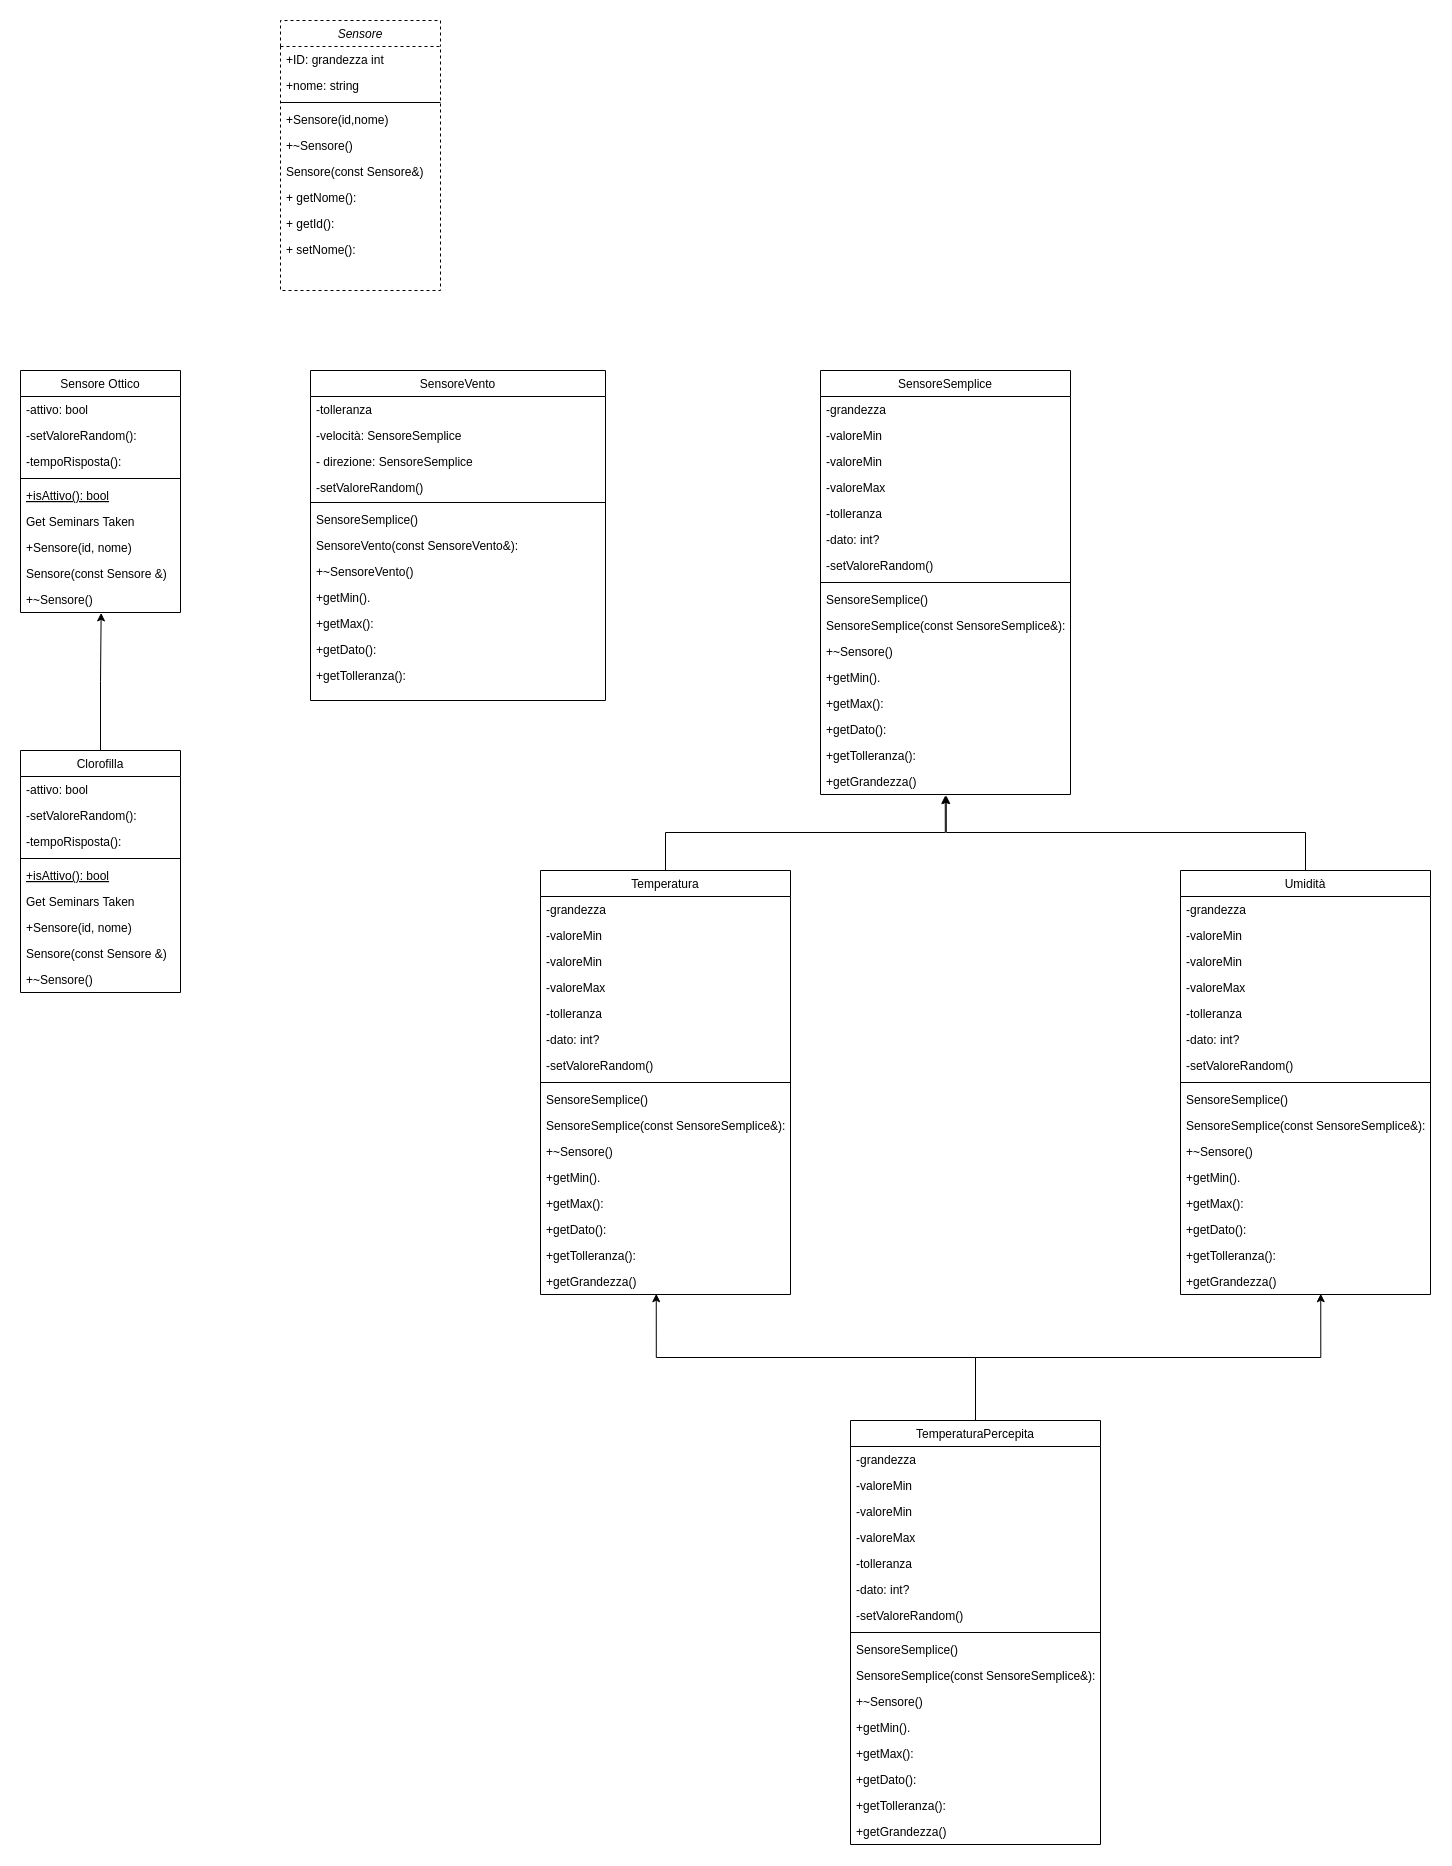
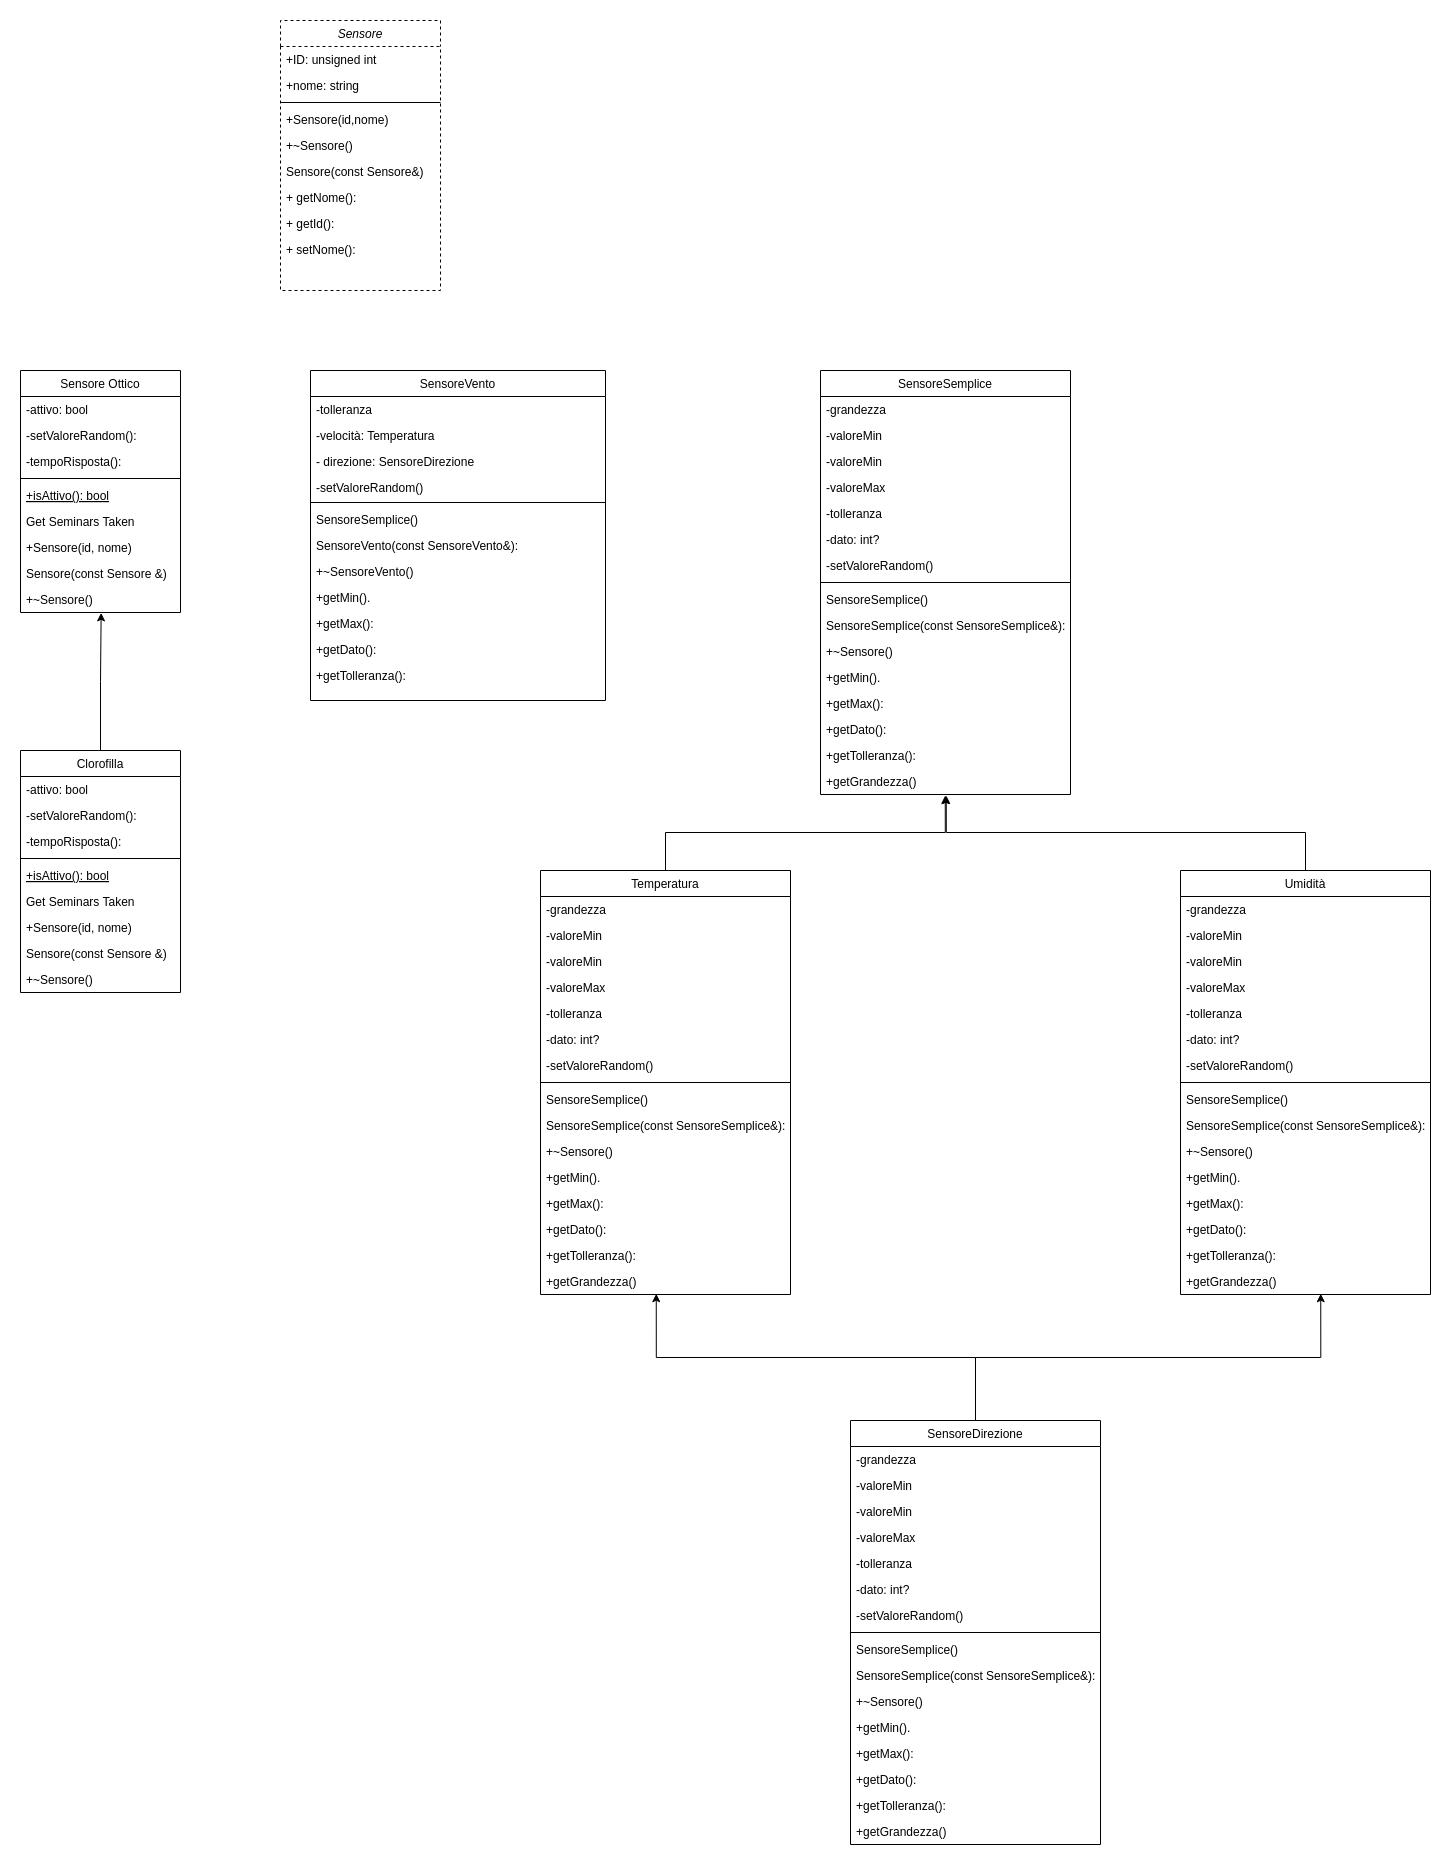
(340, 60) -> (335, 60)
(395, 437) -> (384, 437)
(400, 463) -> (403, 463)
(975, 1434) -> (975, 1434)
